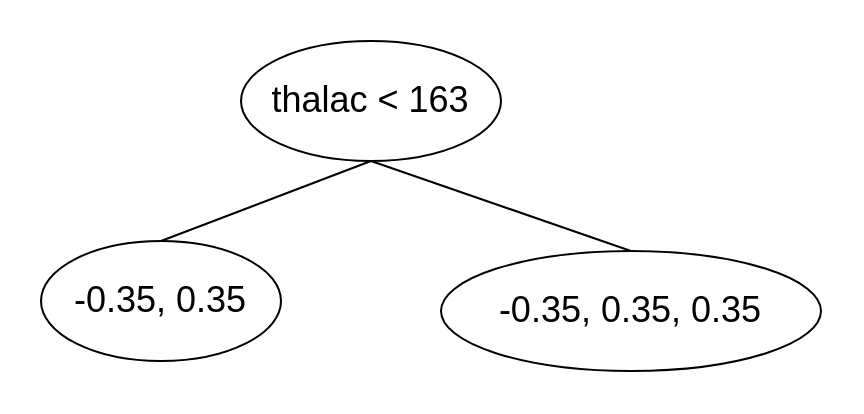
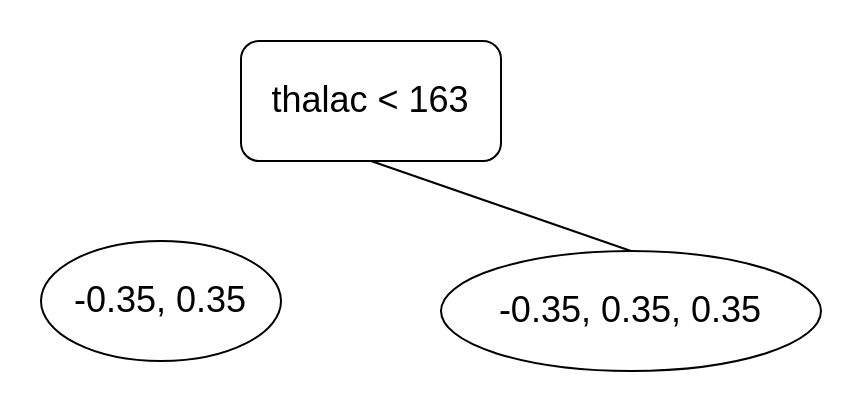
(371, 101) -> (371, 101)
(265, 201) -> none
